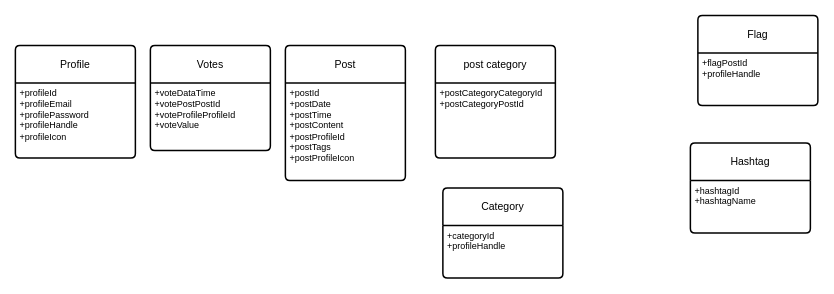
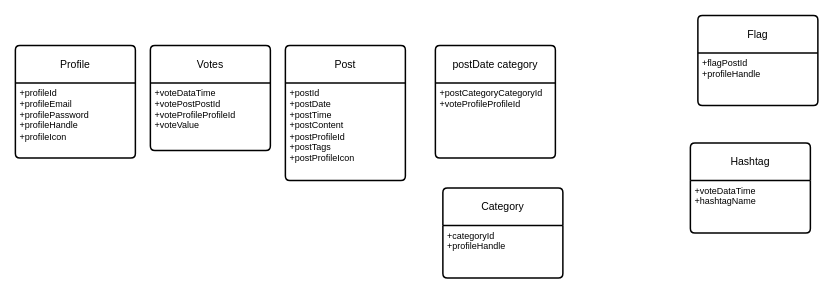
(495, 64) -> (495, 64)
(498, 99) -> (498, 99)
(725, 196) -> (726, 196)
